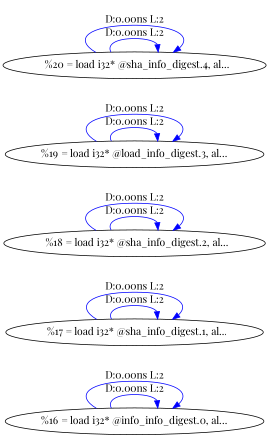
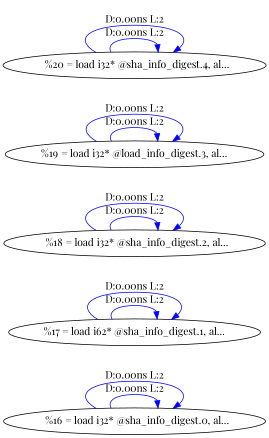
(135, 332) -> (135, 332)
(135, 421) -> (135, 421)
